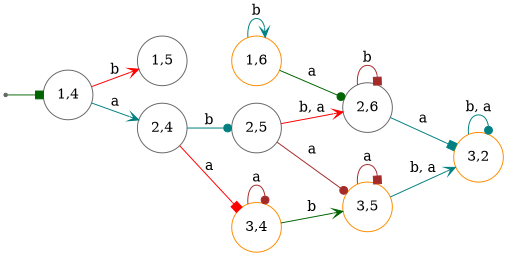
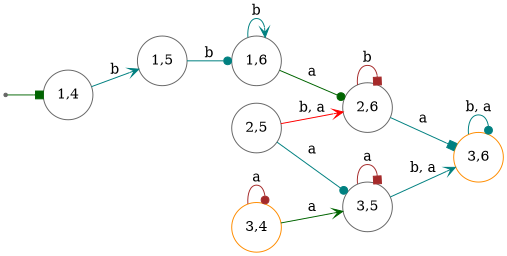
none -> (205, 61)
(257, 61) -> (257, 61)
(111, 80) -> (111, 80)
(162, 128) -> none
(479, 157) -> (479, 157)
(309, 165) -> (309, 165)
(312, 207) -> (312, 207)
(368, 207) -> (368, 207)
